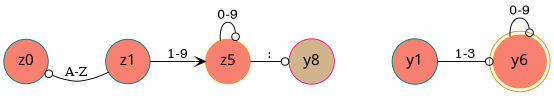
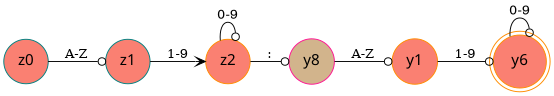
(465, 54) -> (465, 54)
(228, 62) -> (228, 62)
none -> (359, 62)
(415, 62) -> (415, 62)
(81, 81) -> (73, 62)
